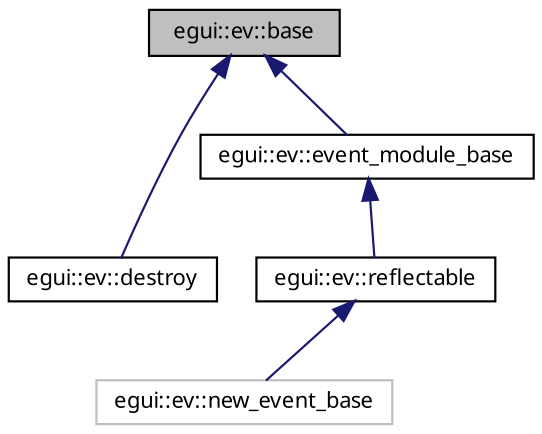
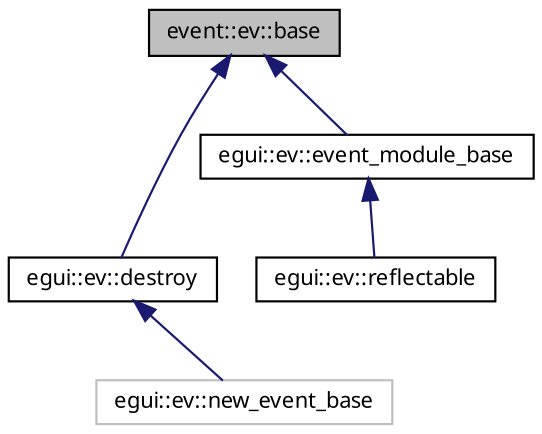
(244, 33) -> (244, 33)
(302, 348) -> (187, 348)
